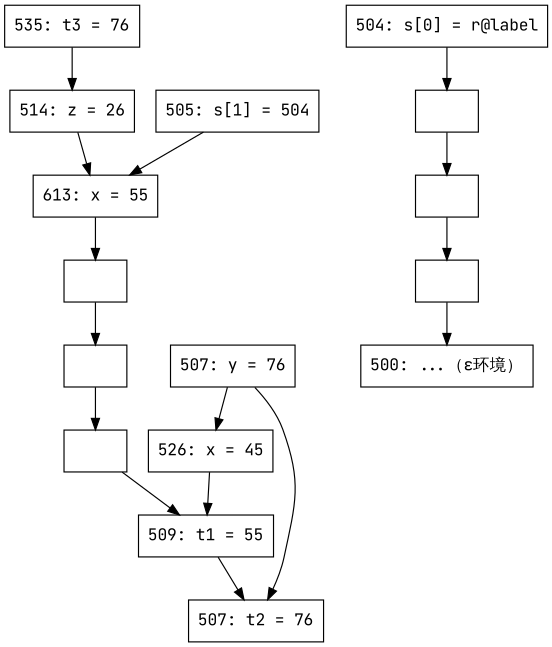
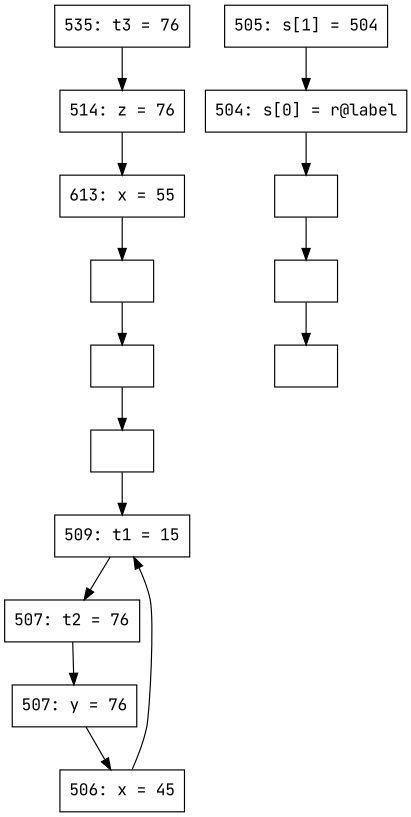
(72, 111) -> (122, 111)
(172, 151) -> (306, 63)
(447, 366) -> none
(211, 451) -> (122, 791)
(295, 485) -> (73, 658)
(206, 536) -> (122, 536)
